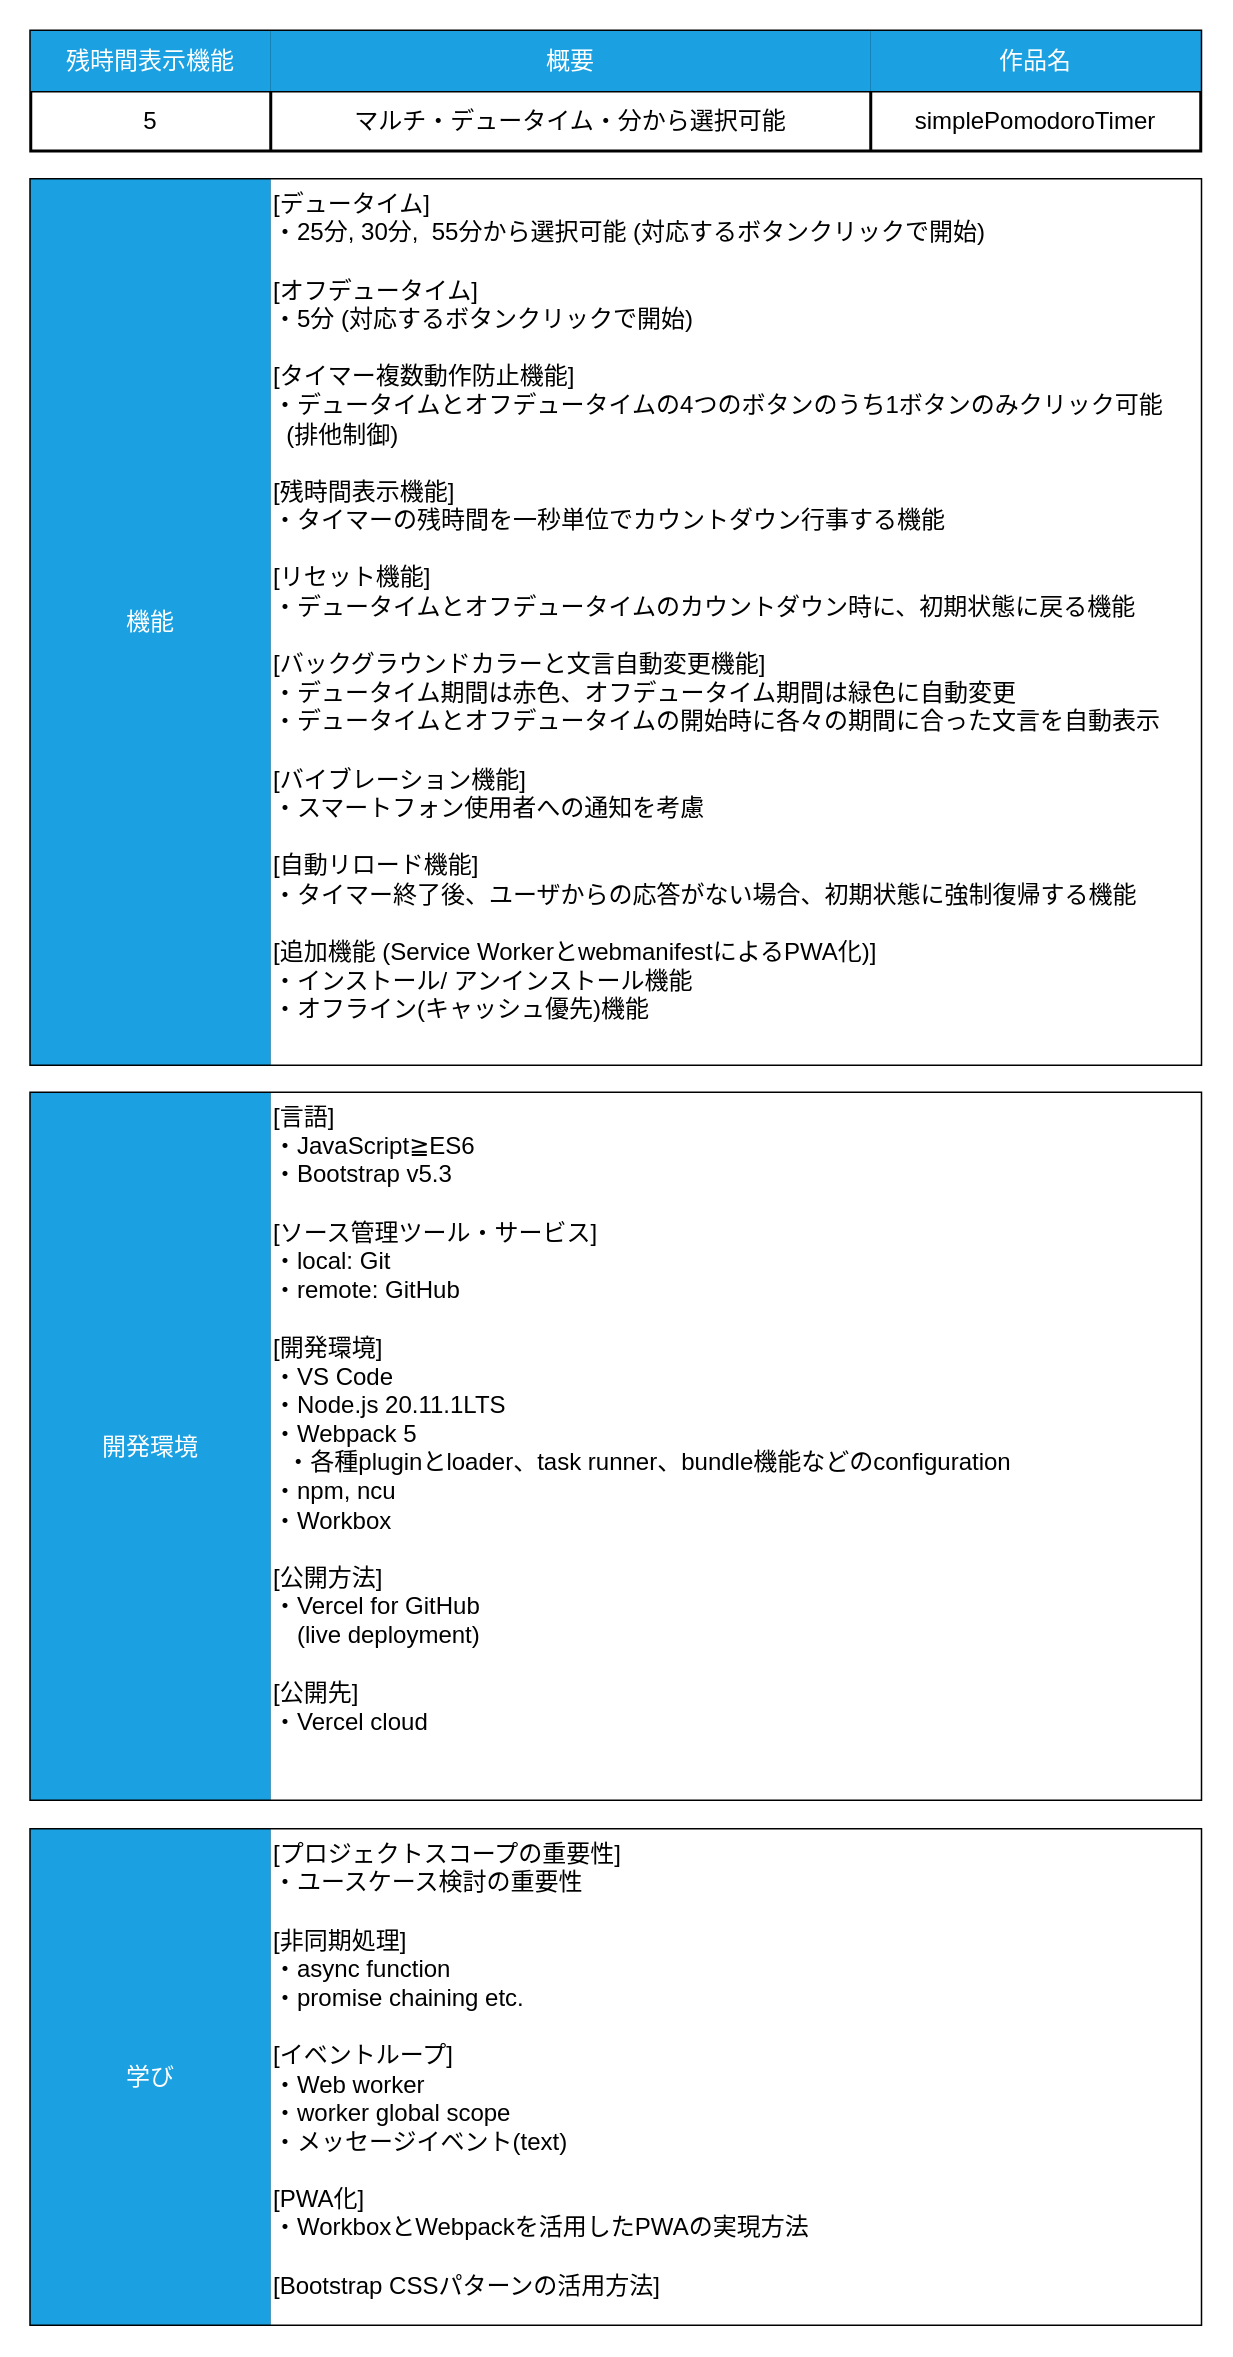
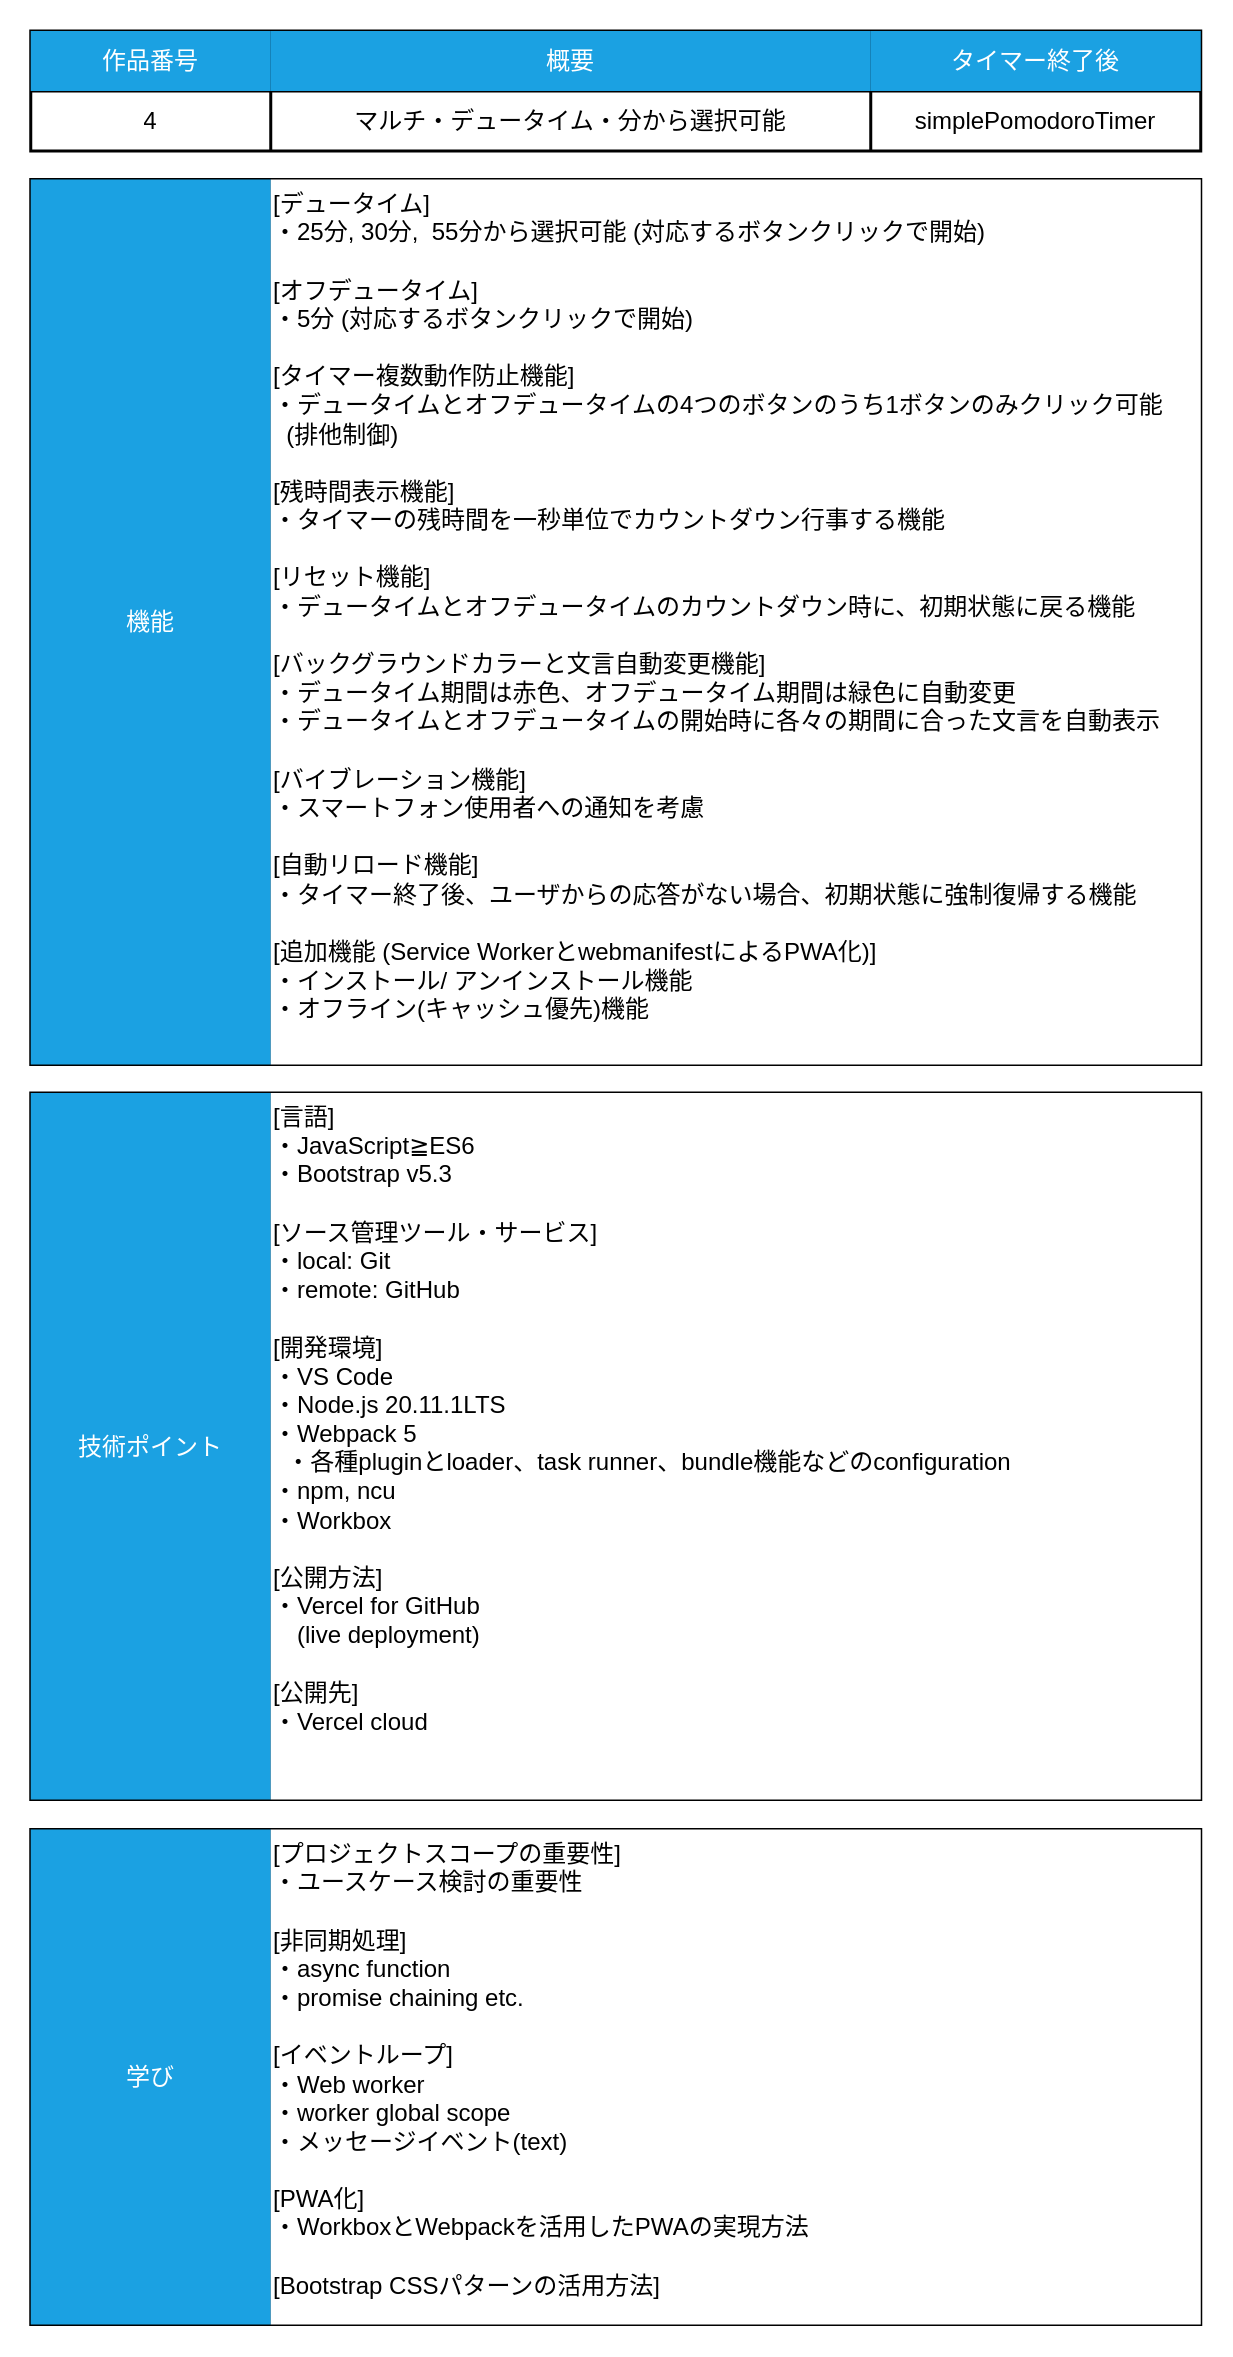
(151, 61) -> (151, 61)
(1036, 61) -> (1036, 61)
(151, 121) -> (151, 121)
(151, 1447) -> (151, 1447)
